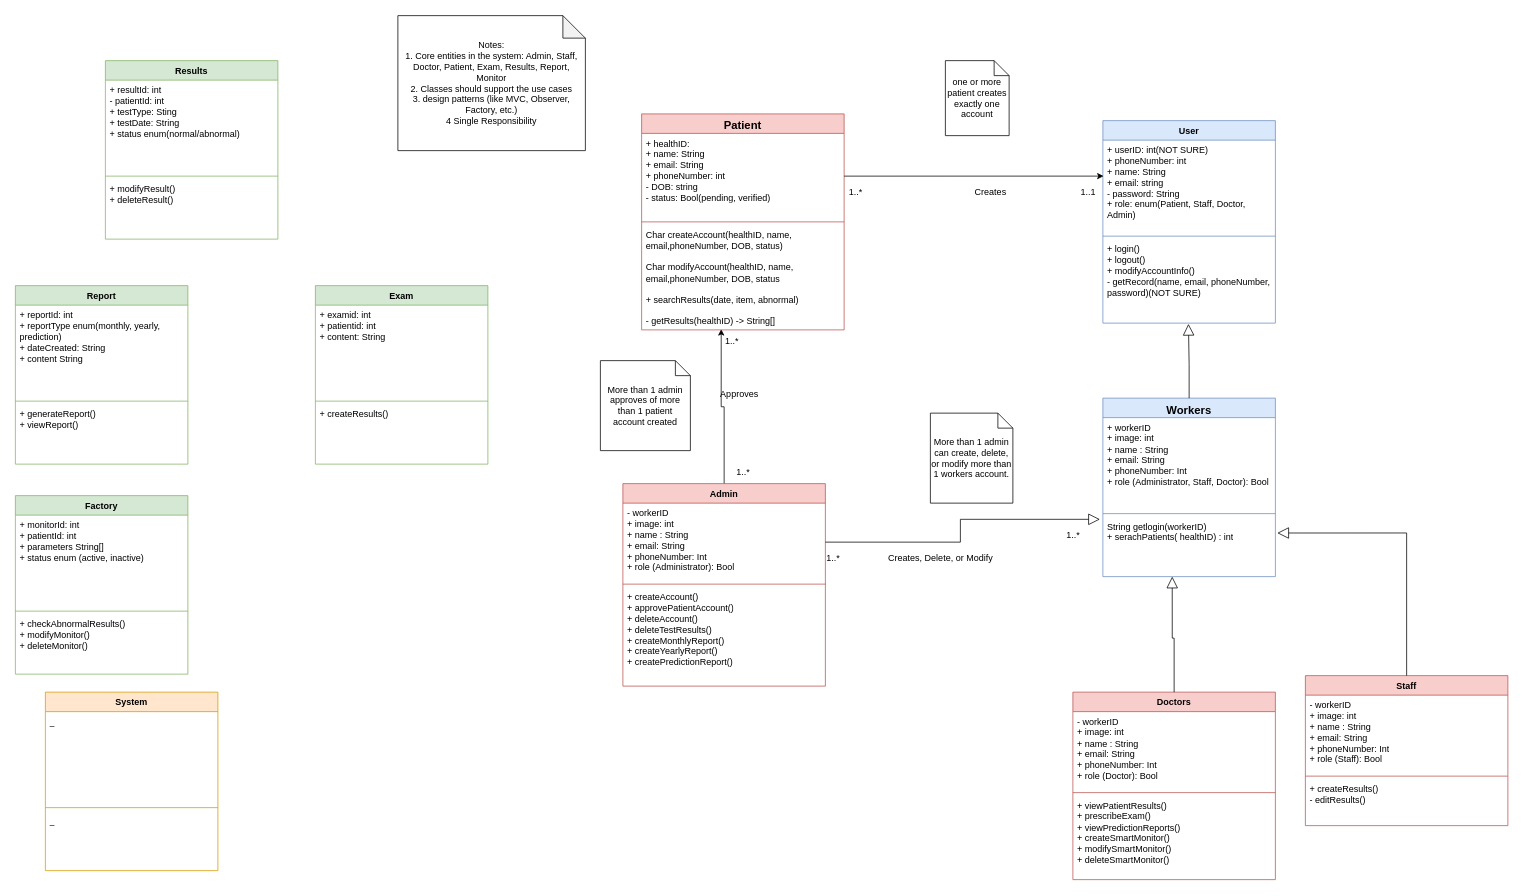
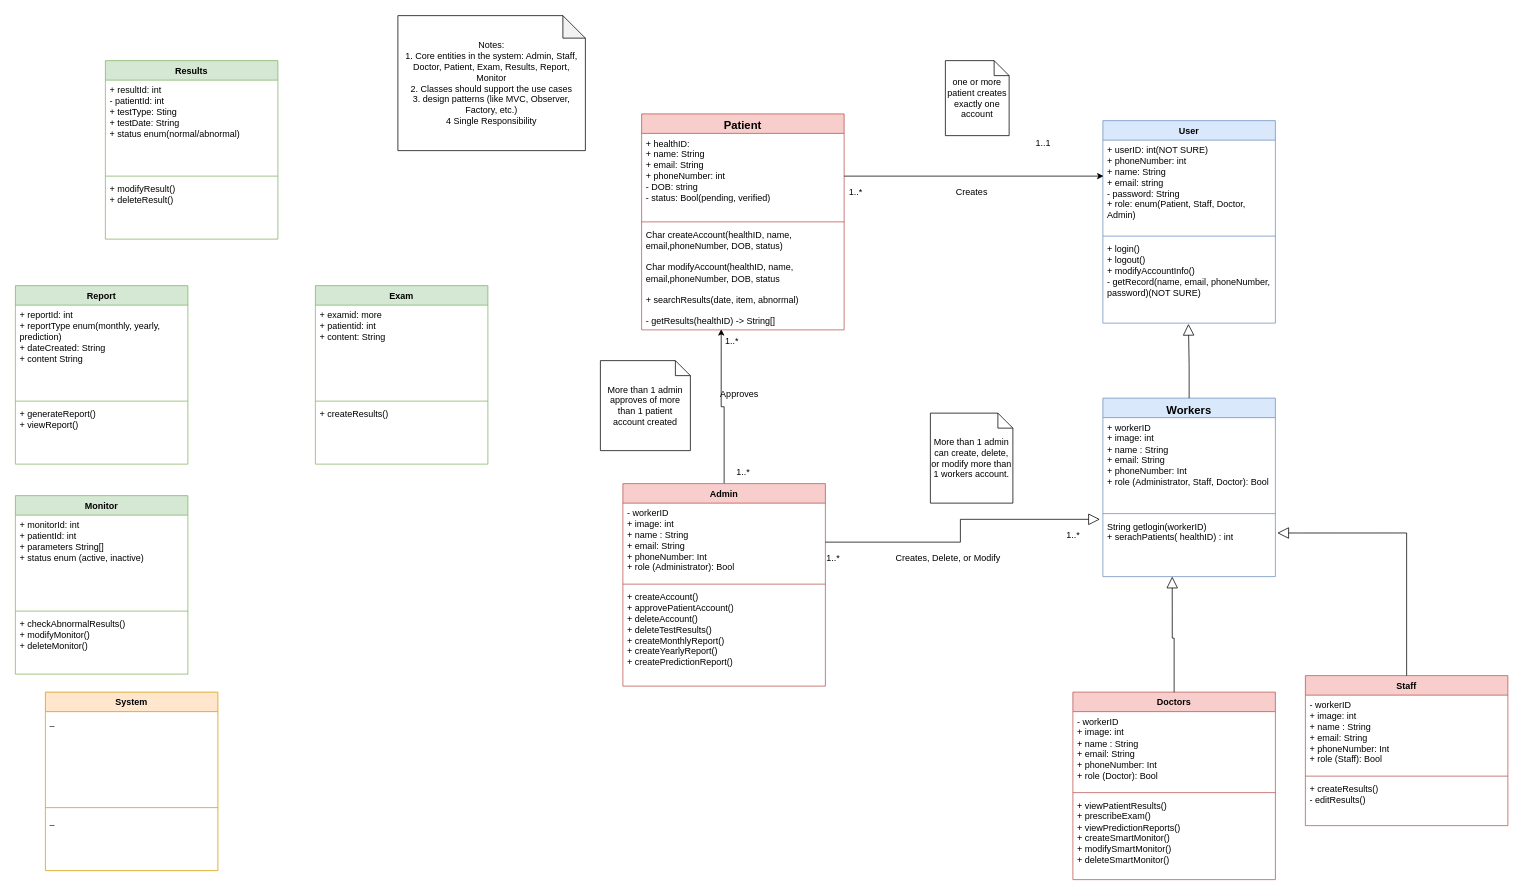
(990, 192) -> (972, 192)
(1088, 192) -> (1043, 143)
(358, 326) -> (358, 326)
(102, 506) -> (102, 506)
(942, 558) -> (949, 558)
